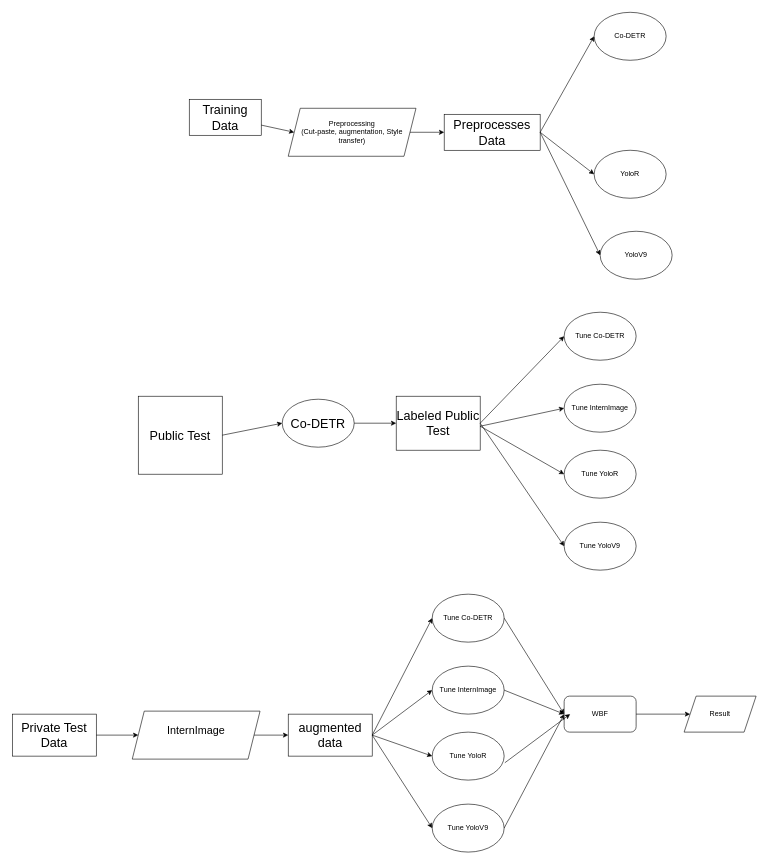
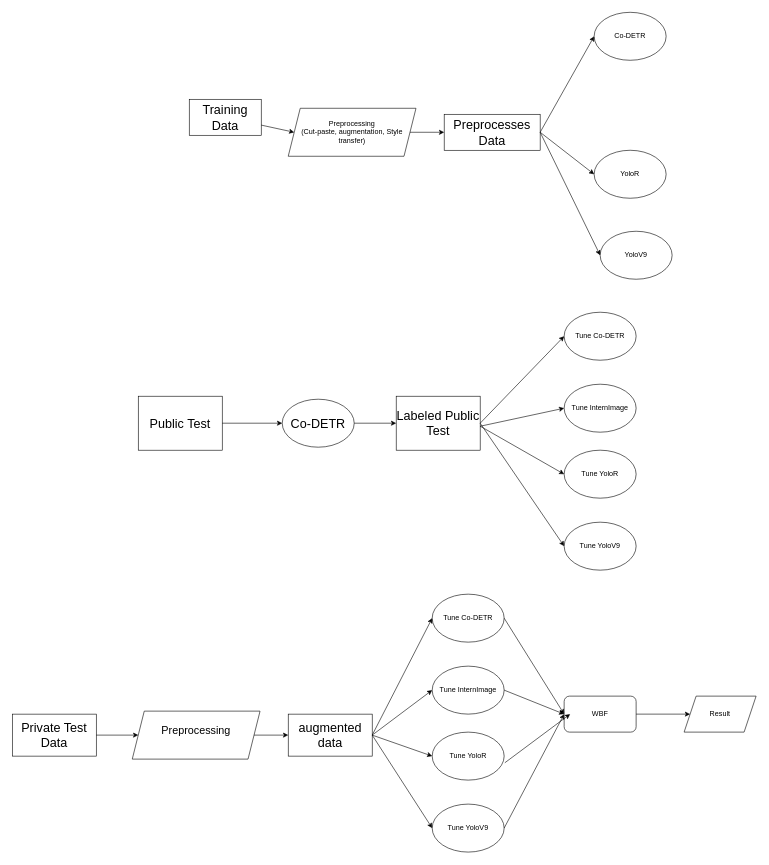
(180, 435) -> (180, 423)
(196, 735) -> (196, 735)
